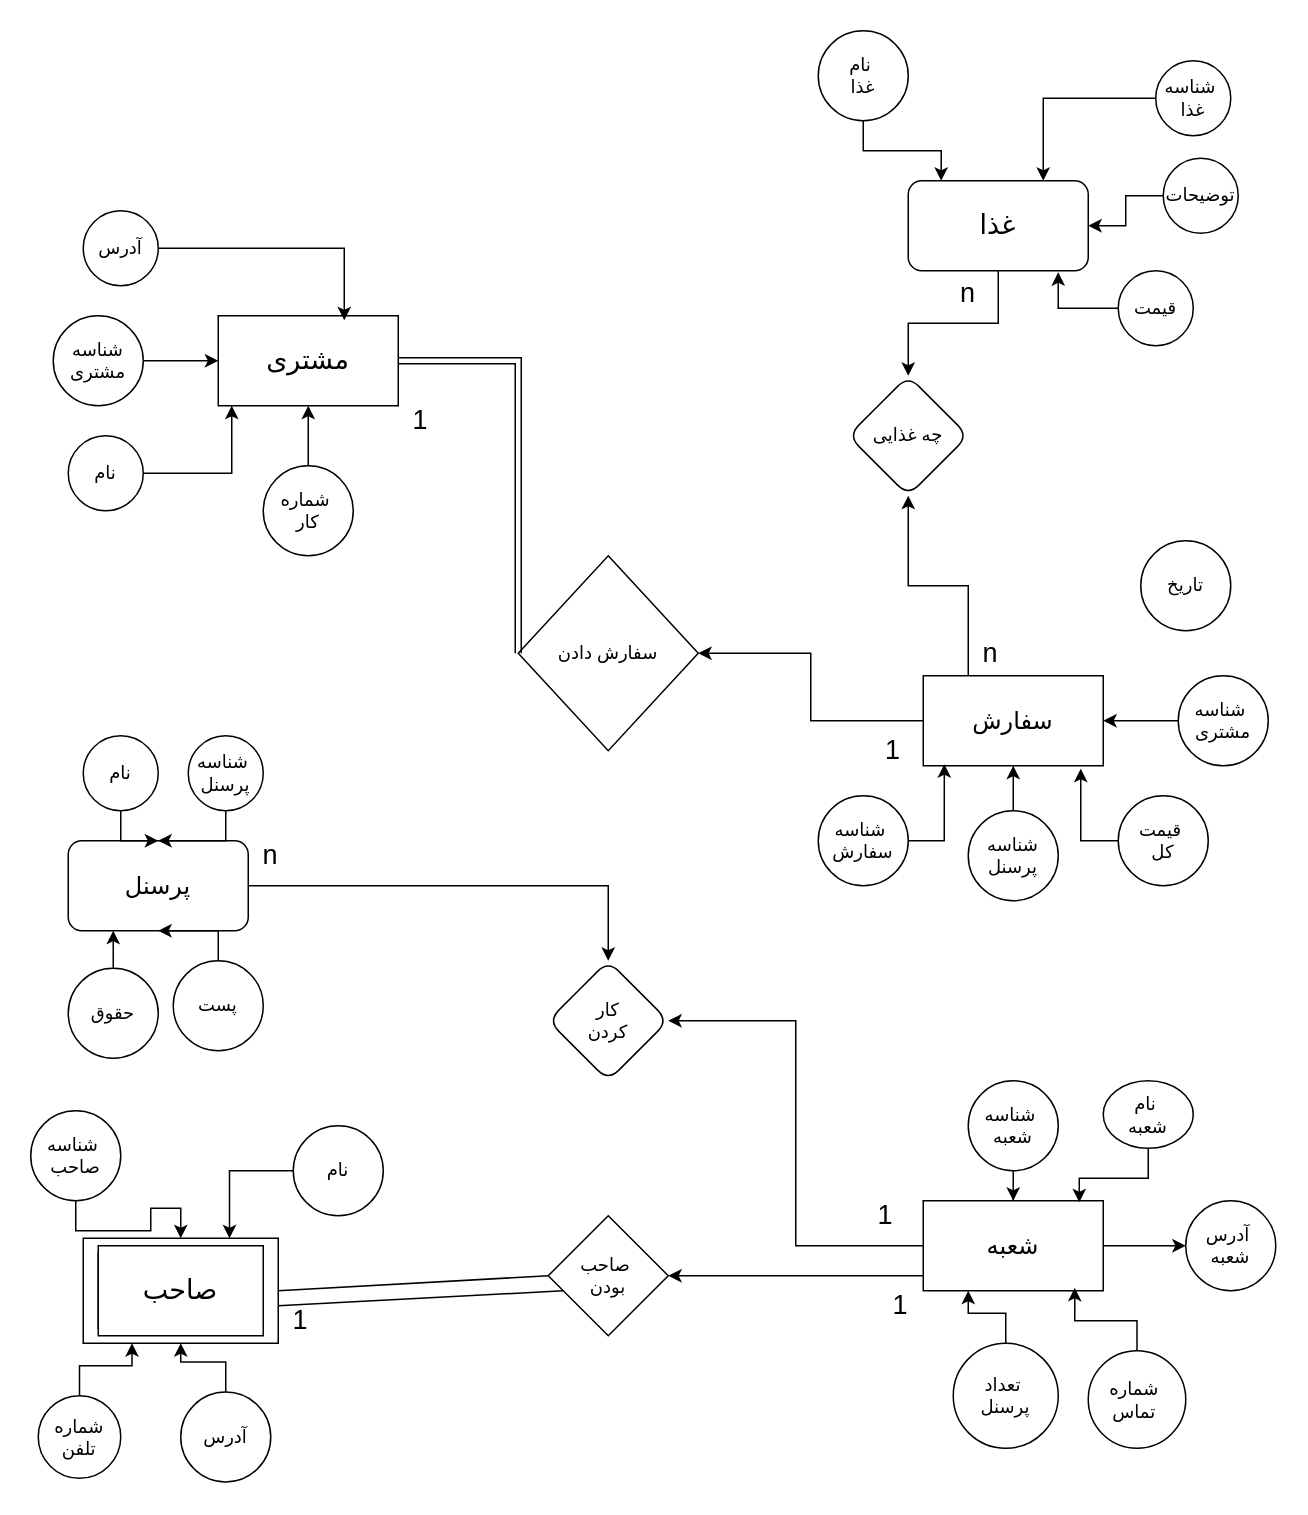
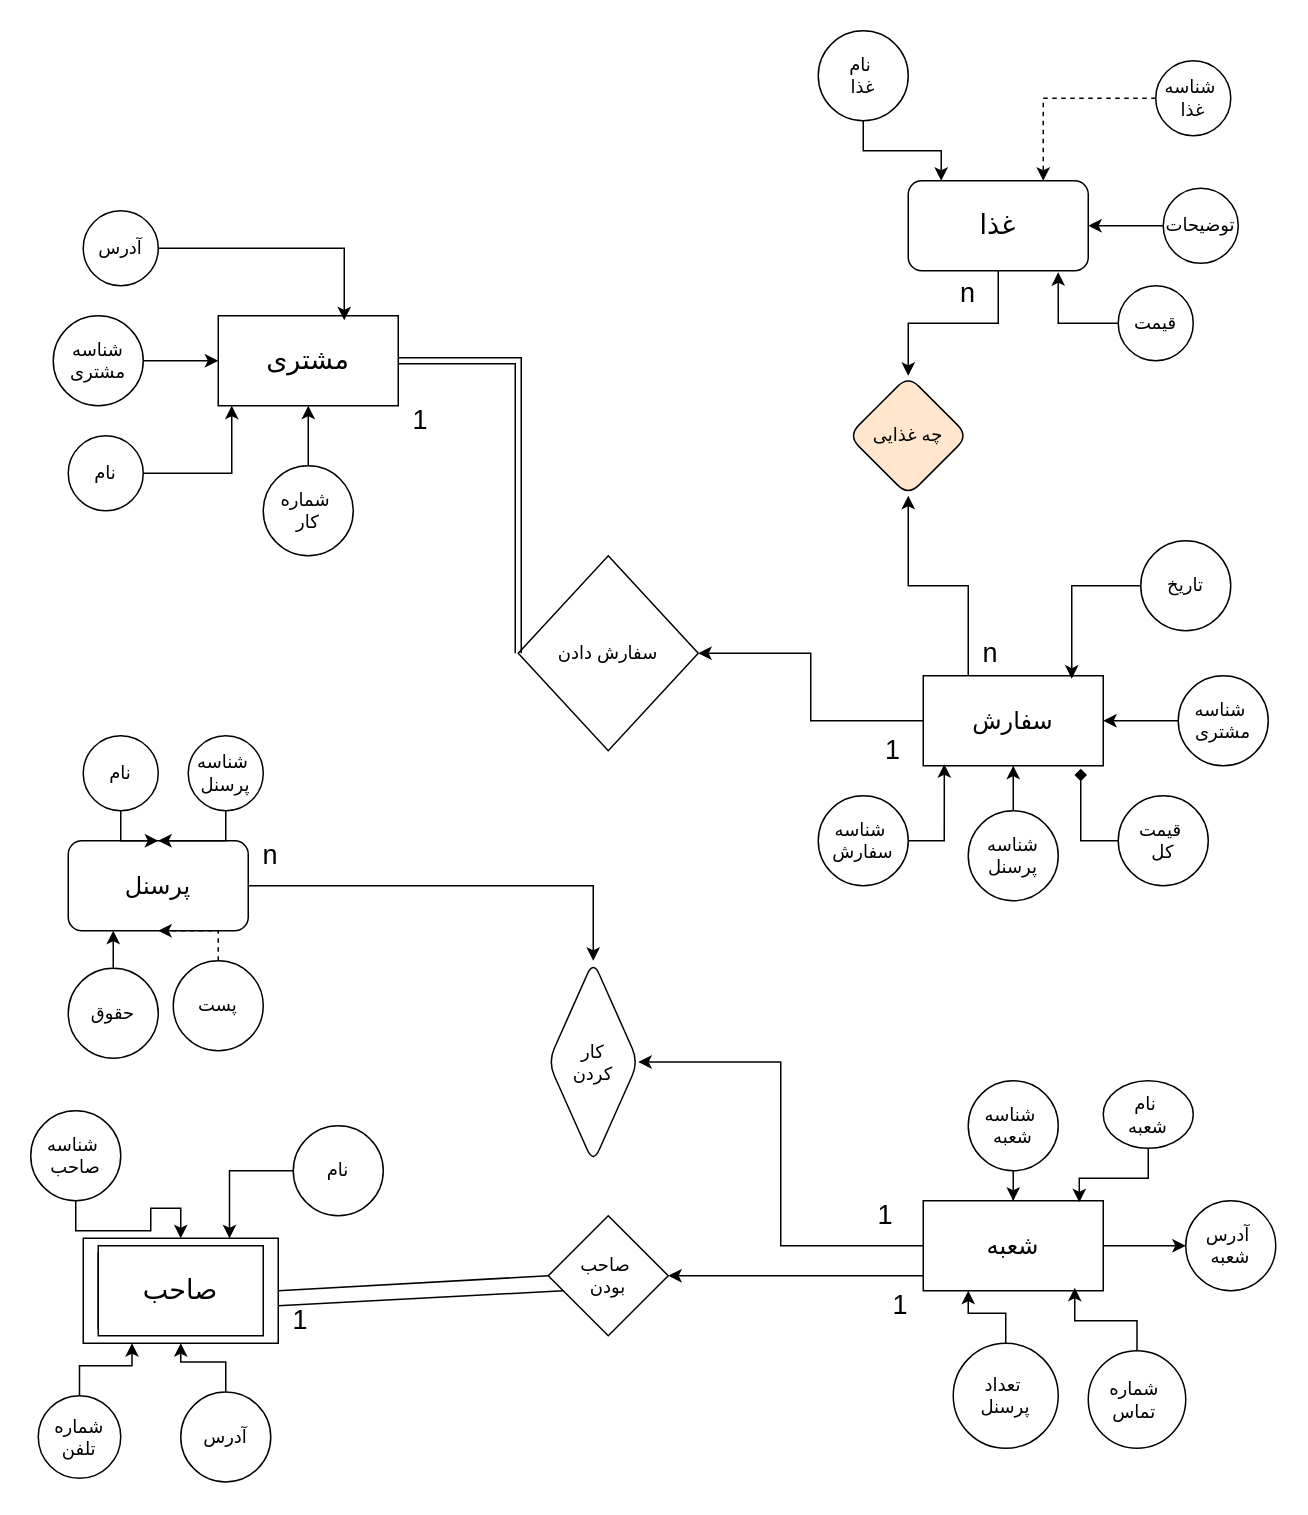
(1064, 98) -> (1064, 98)
(1201, 196) -> (1201, 226)
(1156, 308) -> (1156, 323)
(908, 436) -> (908, 436)
none -> (1072, 593)
(1081, 780) -> (1081, 781)
(218, 945) -> (218, 945)
(608, 1021) -> (593, 1062)
